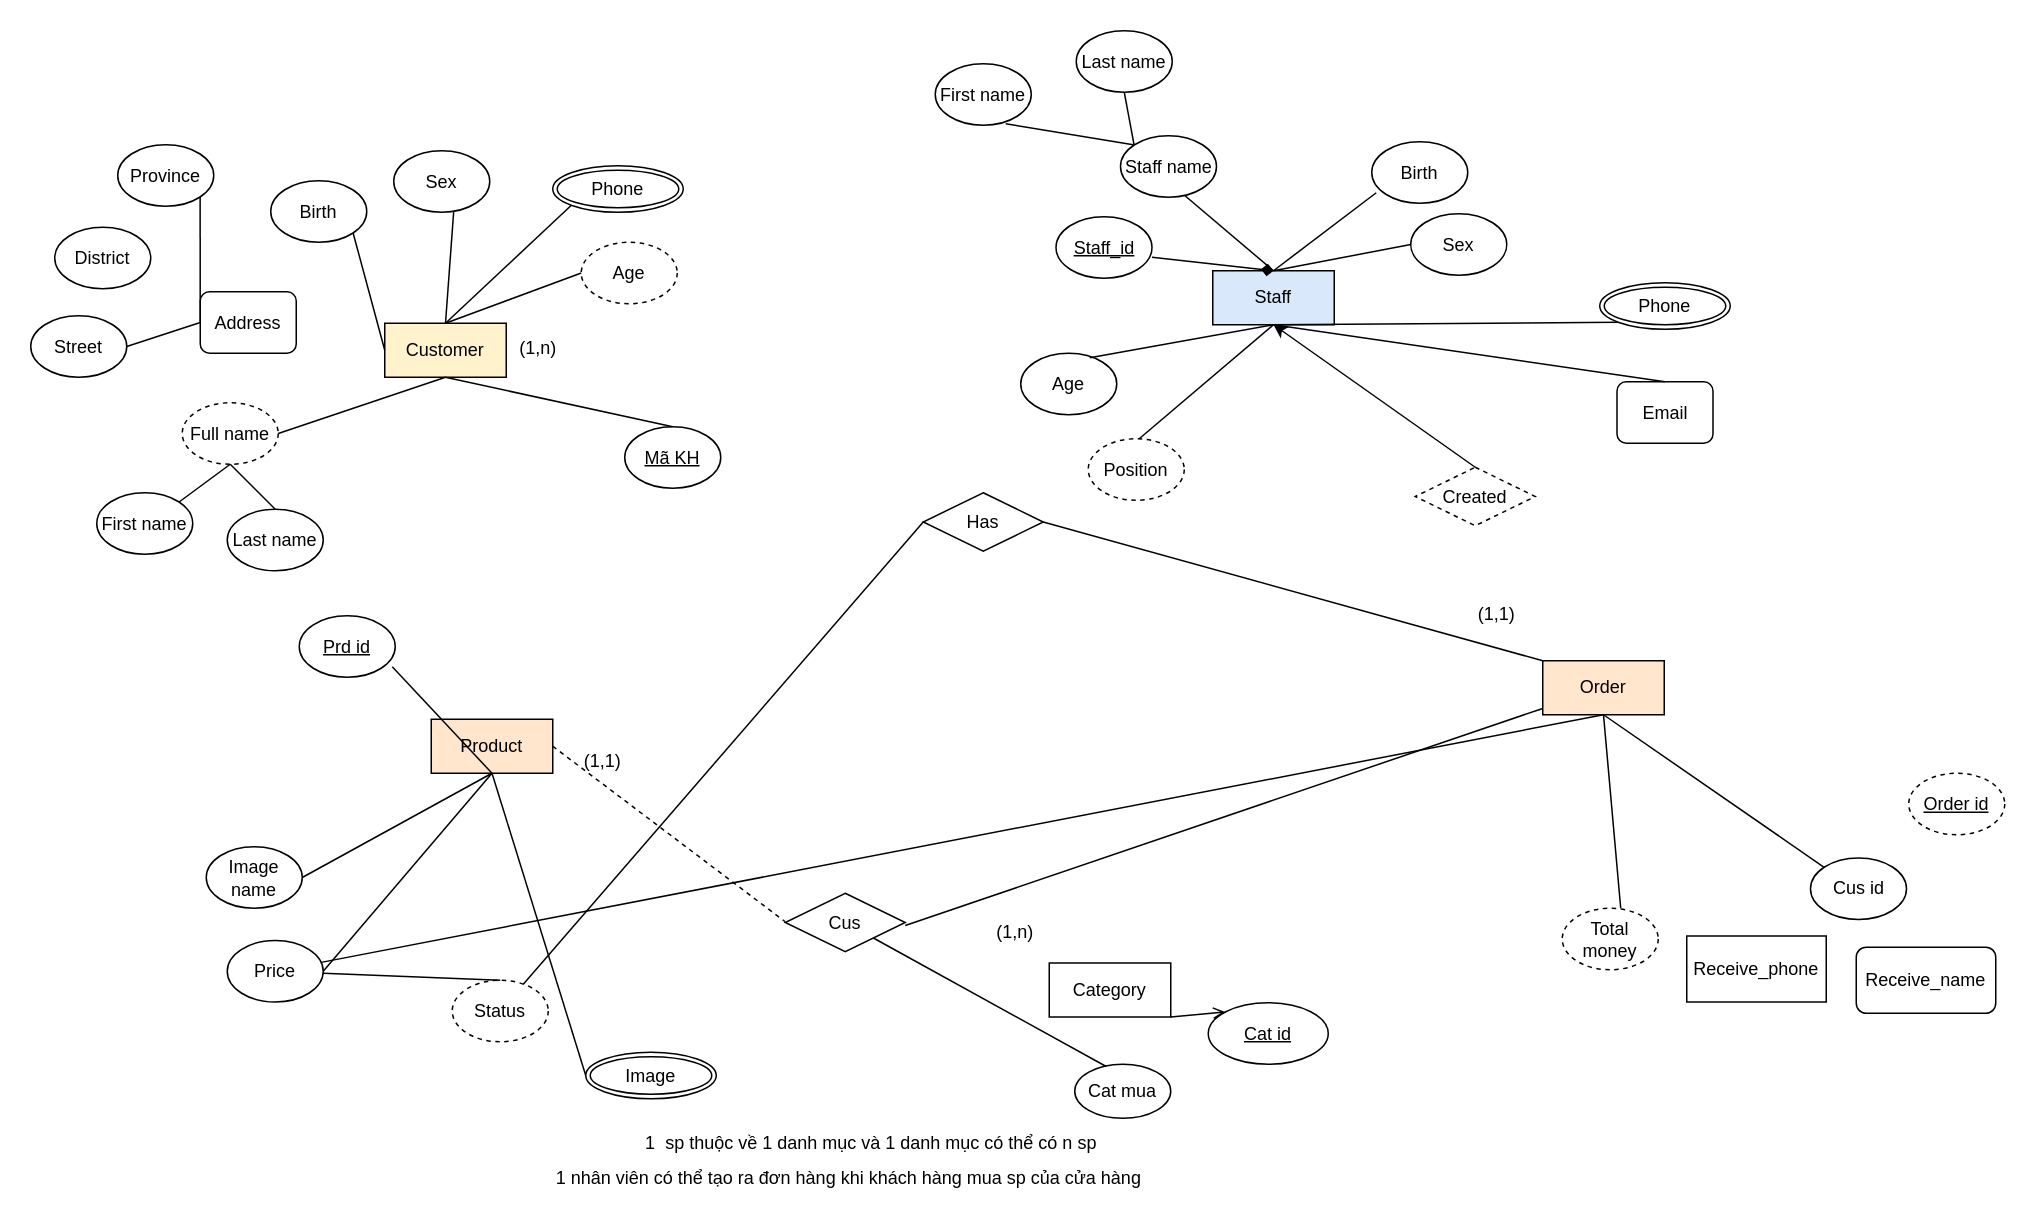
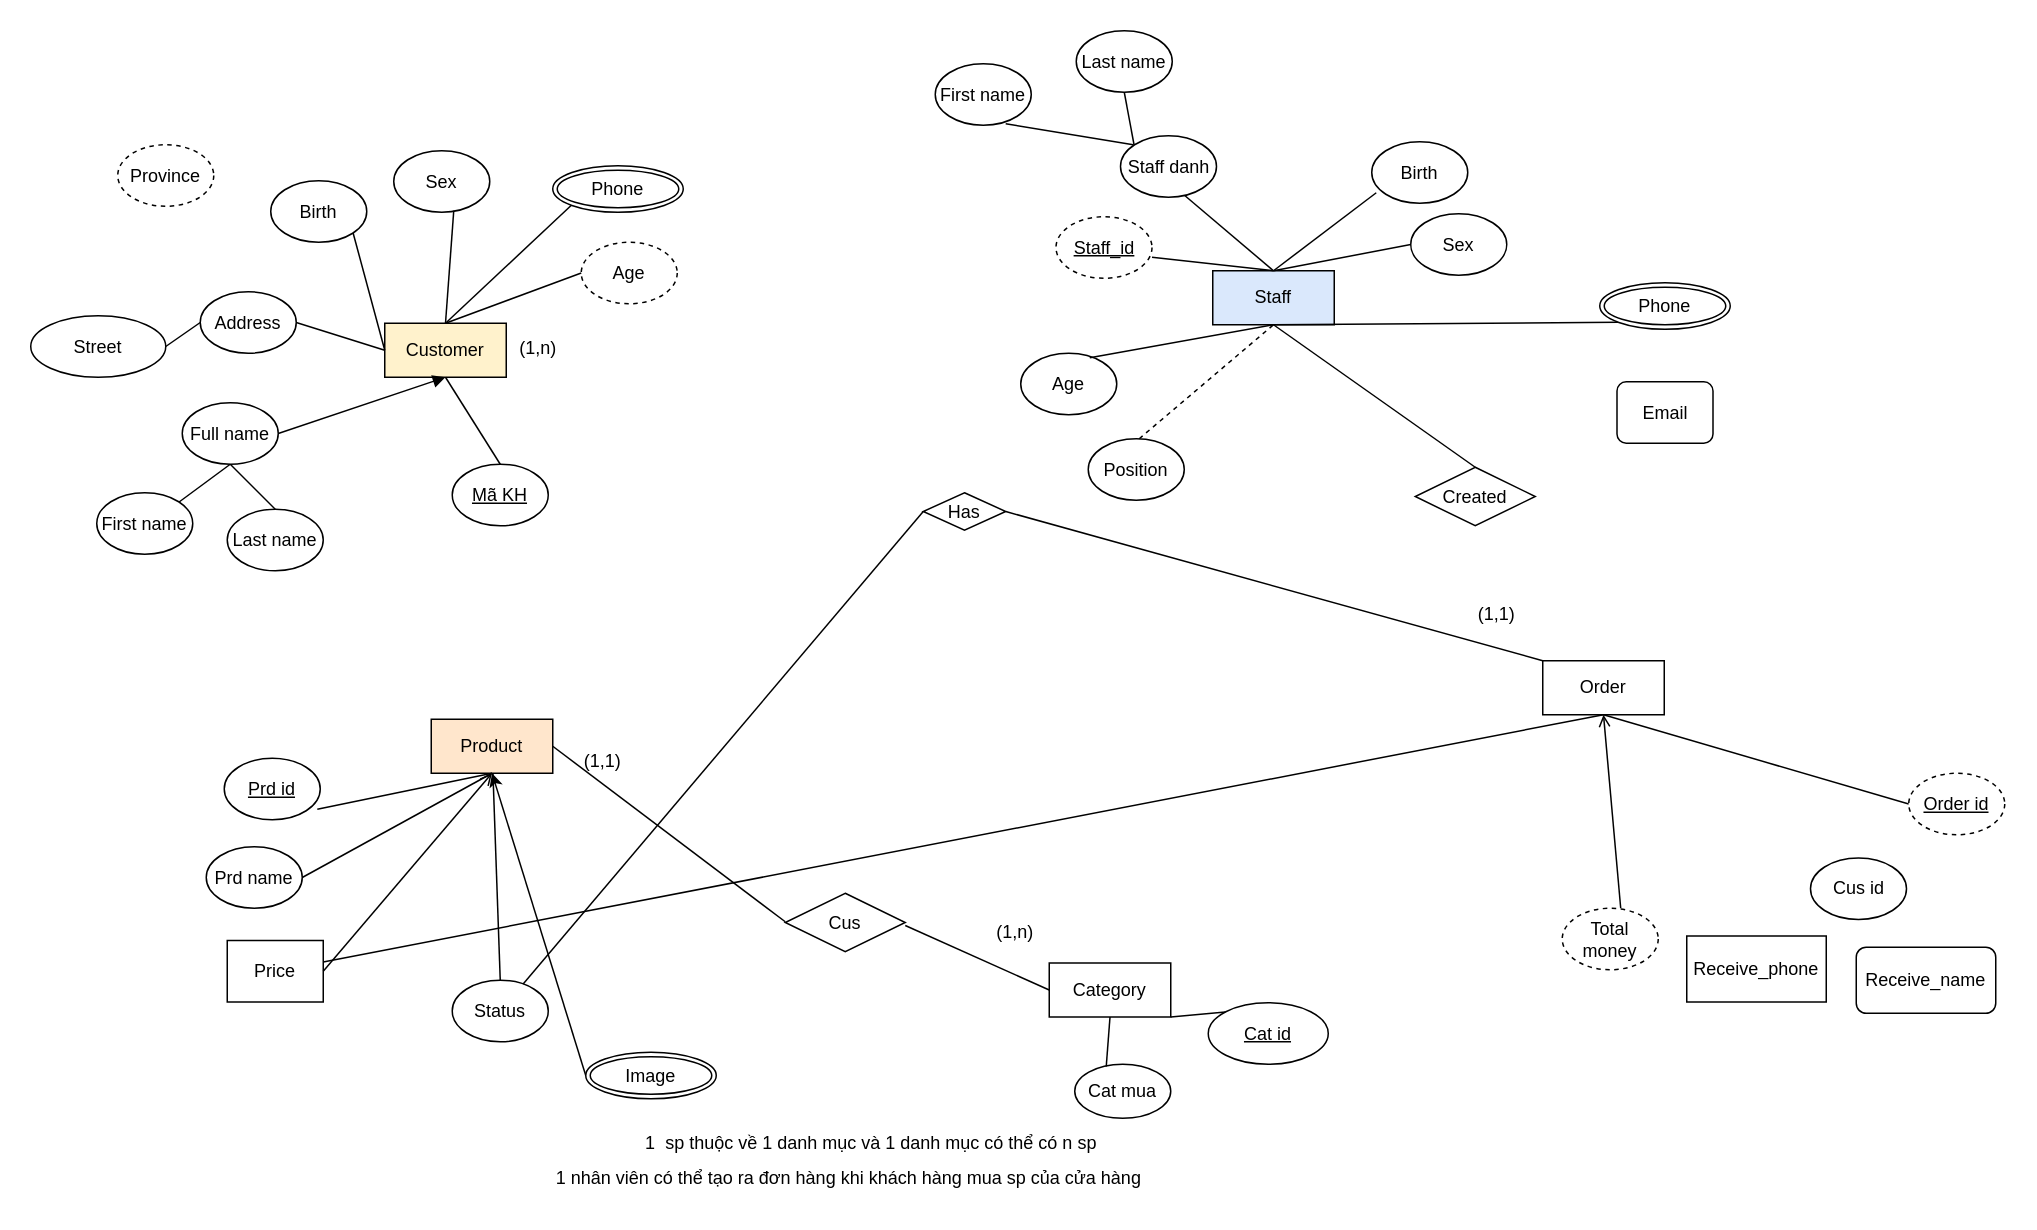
(1169, 167) -> (1169, 167)
(166, 176) -> (166, 176)
(1104, 248) -> (1104, 248)
(103, 258) -> none
(200, 259) -> none
(1261, 269) -> (1265, 270)
(248, 323) -> (248, 323)
(1282, 331) -> (1280, 329)
none -> (339, 336)
(79, 347) -> (98, 347)
(1472, 354) -> none
(437, 380) -> (433, 381)
(1205, 383) -> (1205, 383)
(230, 434) -> (230, 434)
(673, 458) -> (500, 495)
(1136, 470) -> (1136, 470)
(1475, 497) -> (1475, 497)
(983, 522) -> (965, 512)
(347, 647) -> (272, 789)
(1604, 688) -> (1604, 688)
(1604, 720) -> (1604, 721)
none -> (1761, 761)
(487, 779) -> (487, 779)
(495, 782) -> (495, 784)
(1715, 792) -> none
(1162, 838) -> (977, 958)
(723, 875) -> (723, 875)
(254, 878) -> (254, 878)
(275, 971) -> (275, 971)
(412, 977) -> (497, 884)
(989, 1002) -> (1108, 1041)
(500, 1011) -> (500, 1011)
(1218, 1013) -> (1219, 1013)
